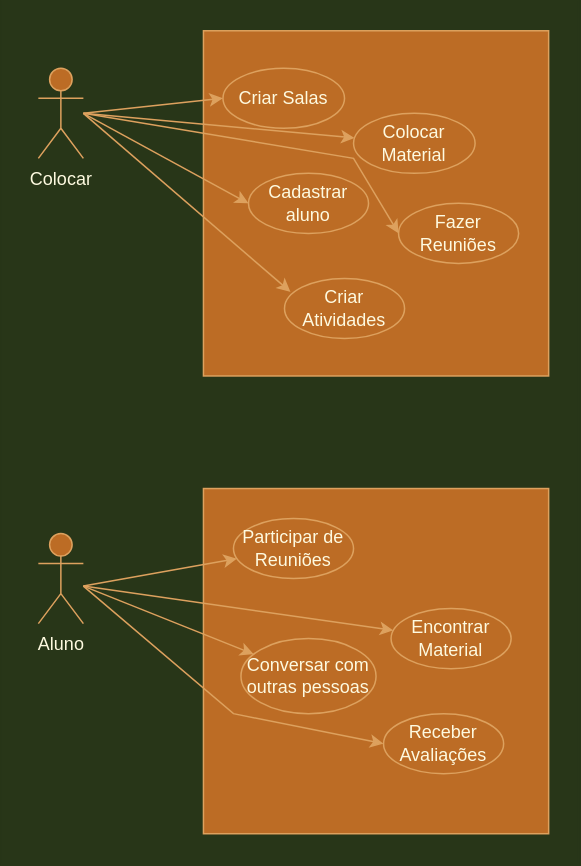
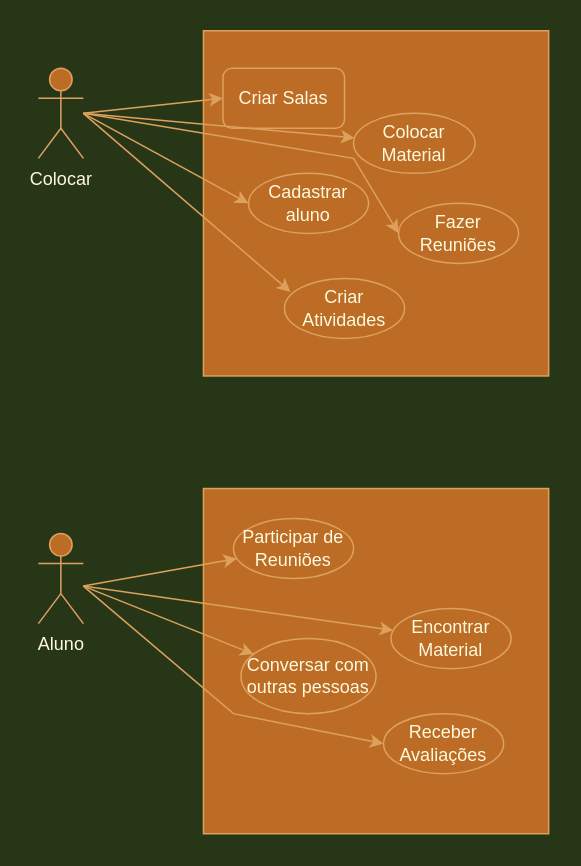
(284, 98) -> (284, 98)
